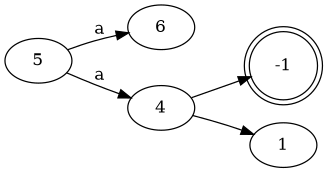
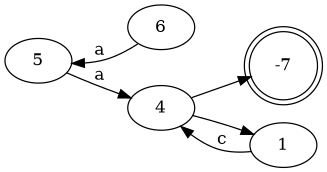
(92, 42) -> (112, 57)
(283, 66) -> (283, 66)
none -> (219, 149)
